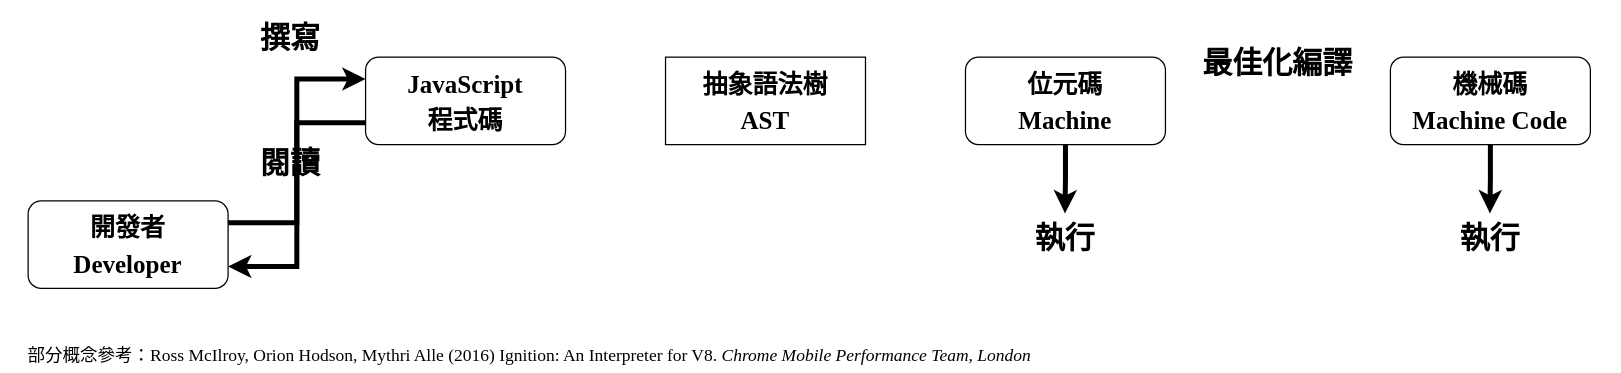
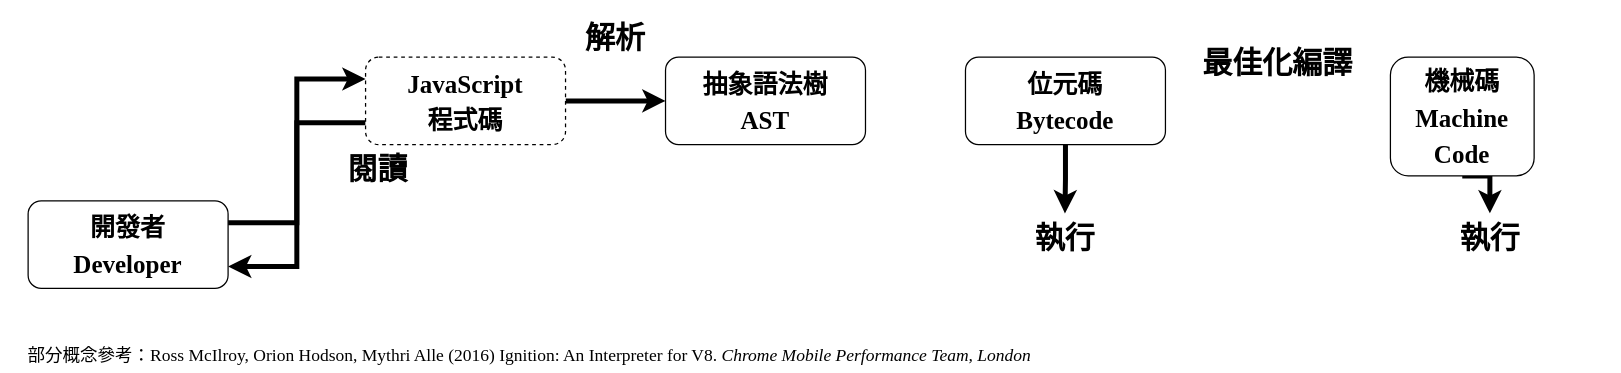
(291, 38) -> none
none -> (616, 38)
(466, 101) -> (466, 101)
none -> (608, 101)
(766, 101) -> (766, 101)
(1066, 101) -> (1066, 101)
(1491, 101) -> (1463, 116)
(291, 163) -> (378, 169)
